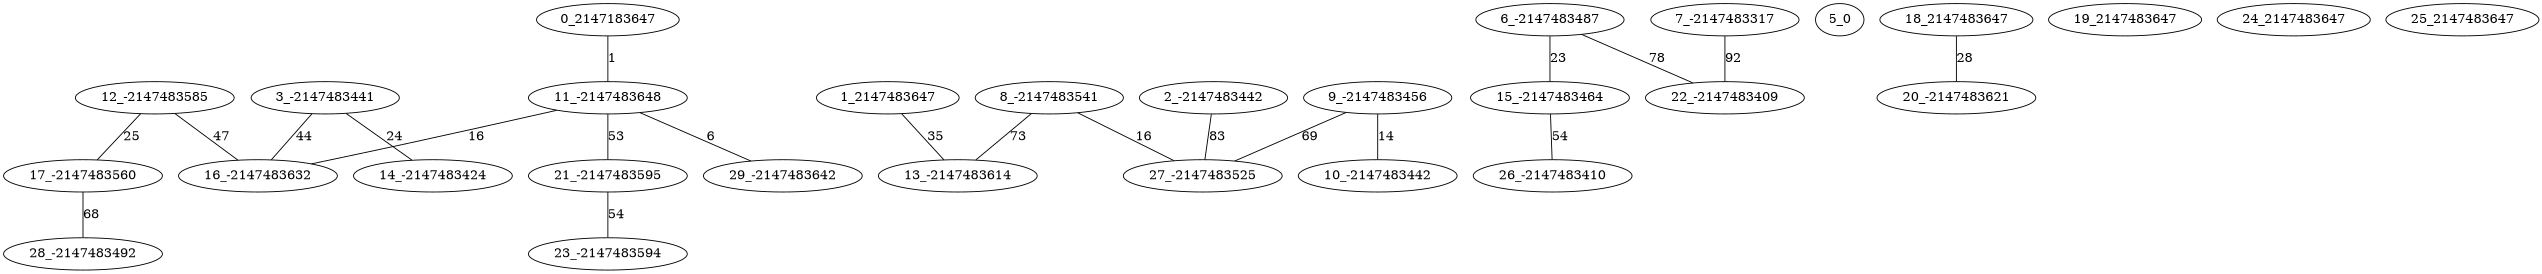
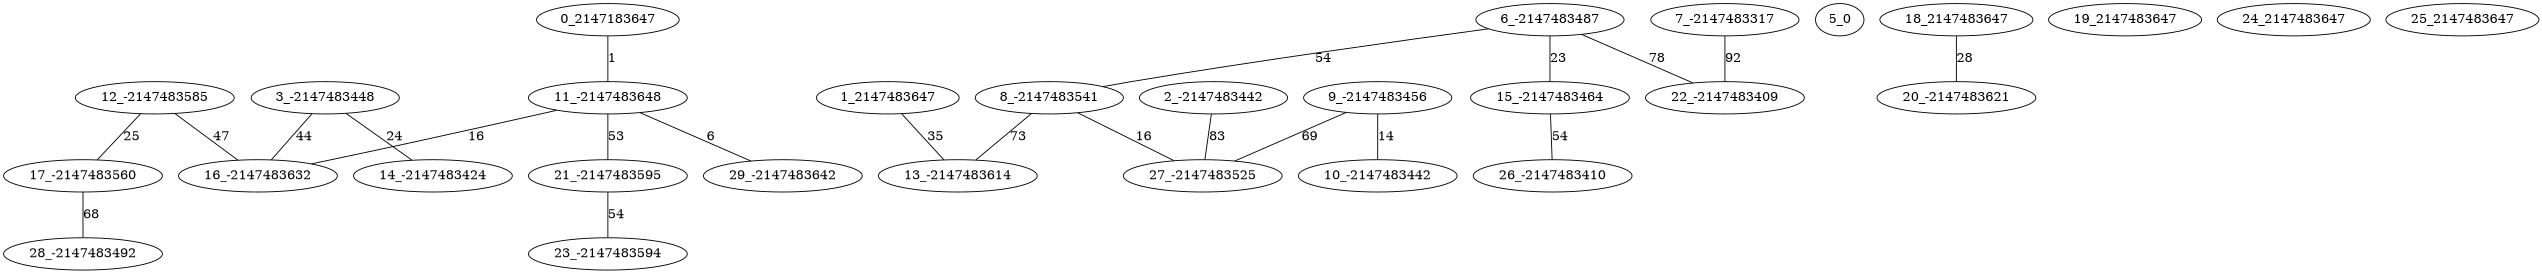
none -> (1295, 56)
(325, 98) -> (325, 98)
